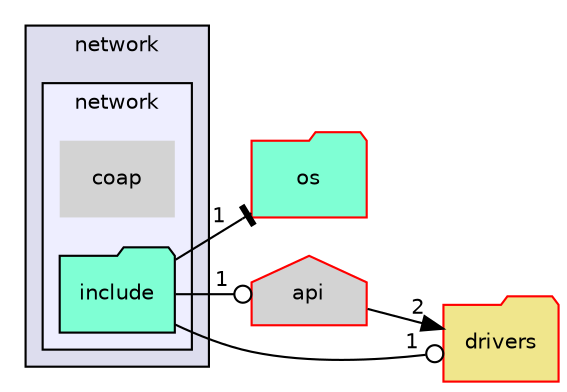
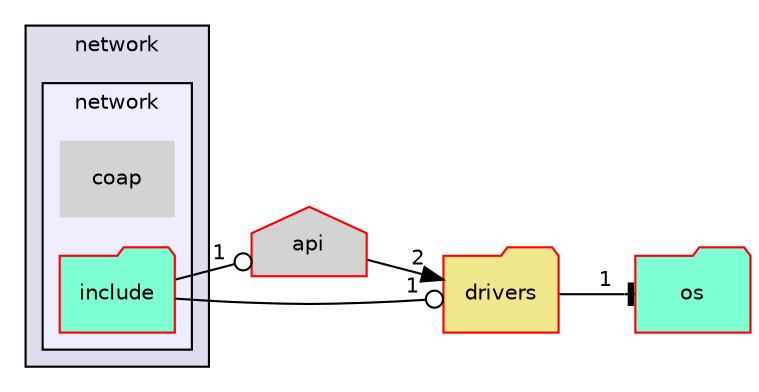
(222, 231) -> (592, 294)
(117, 294) -> (117, 294)
